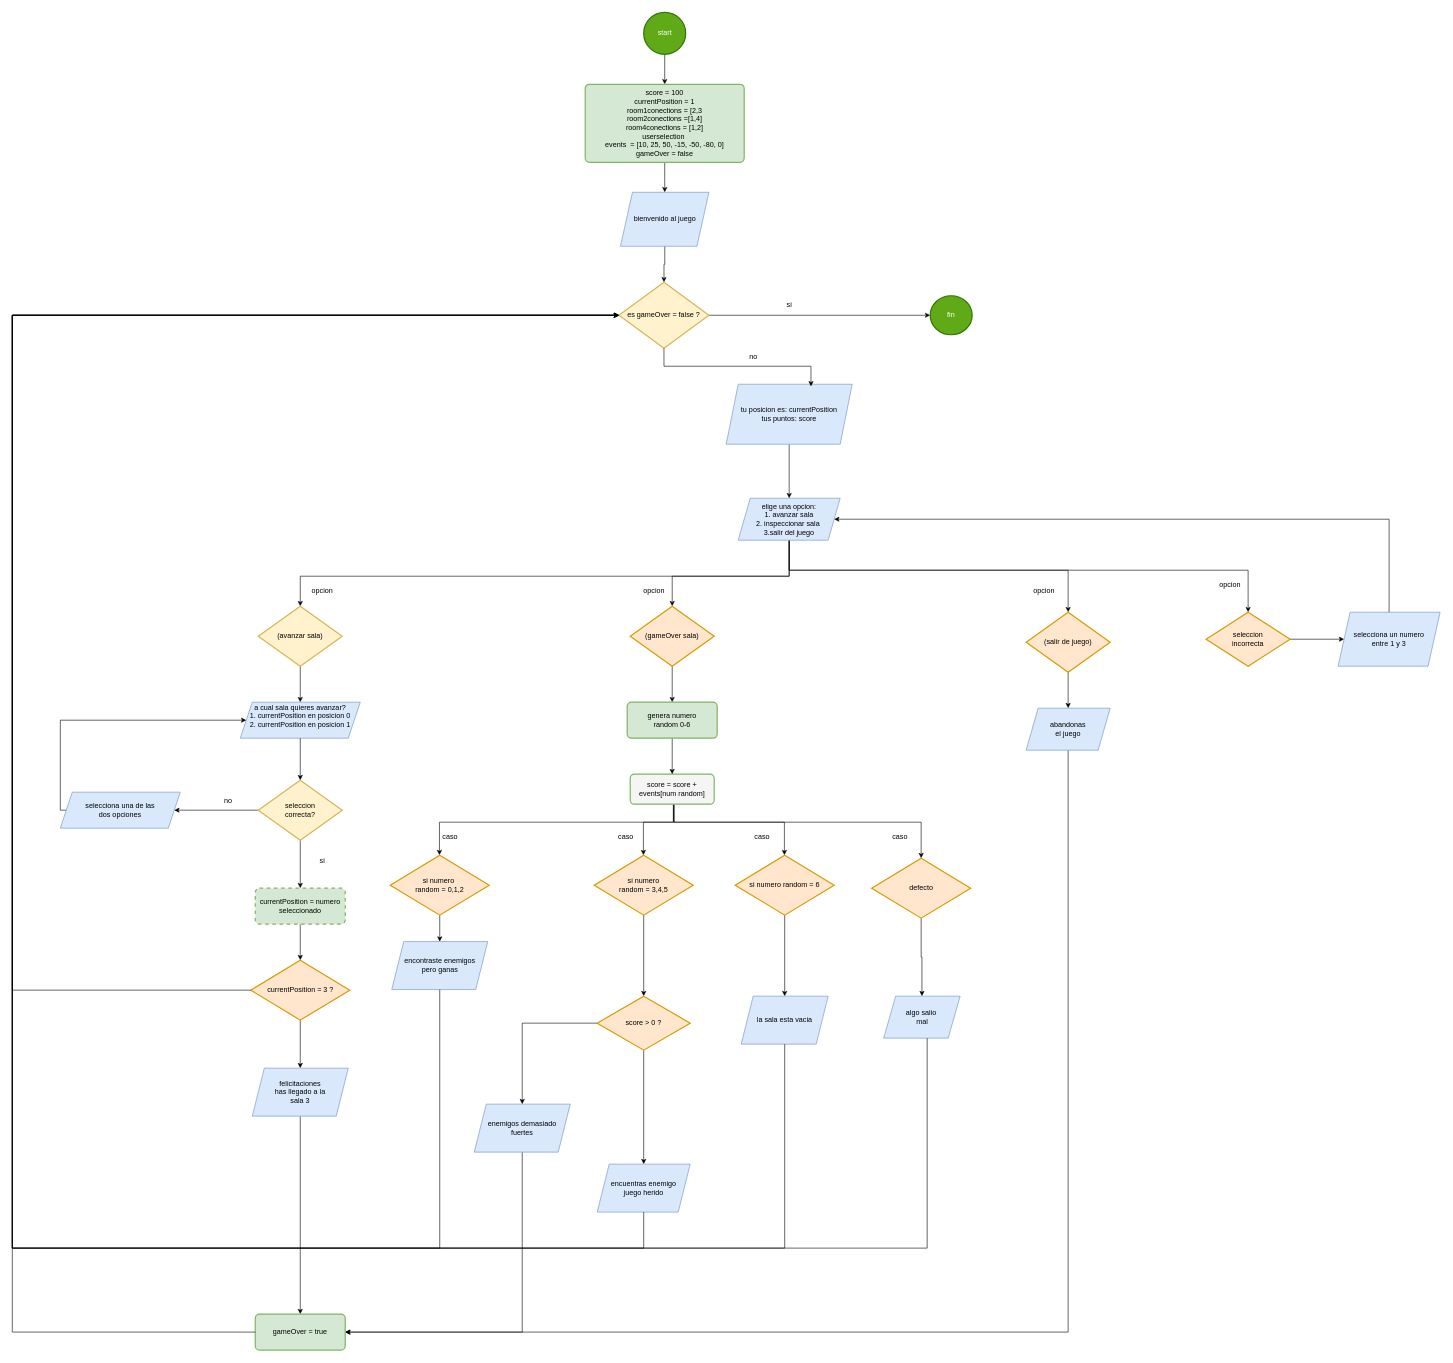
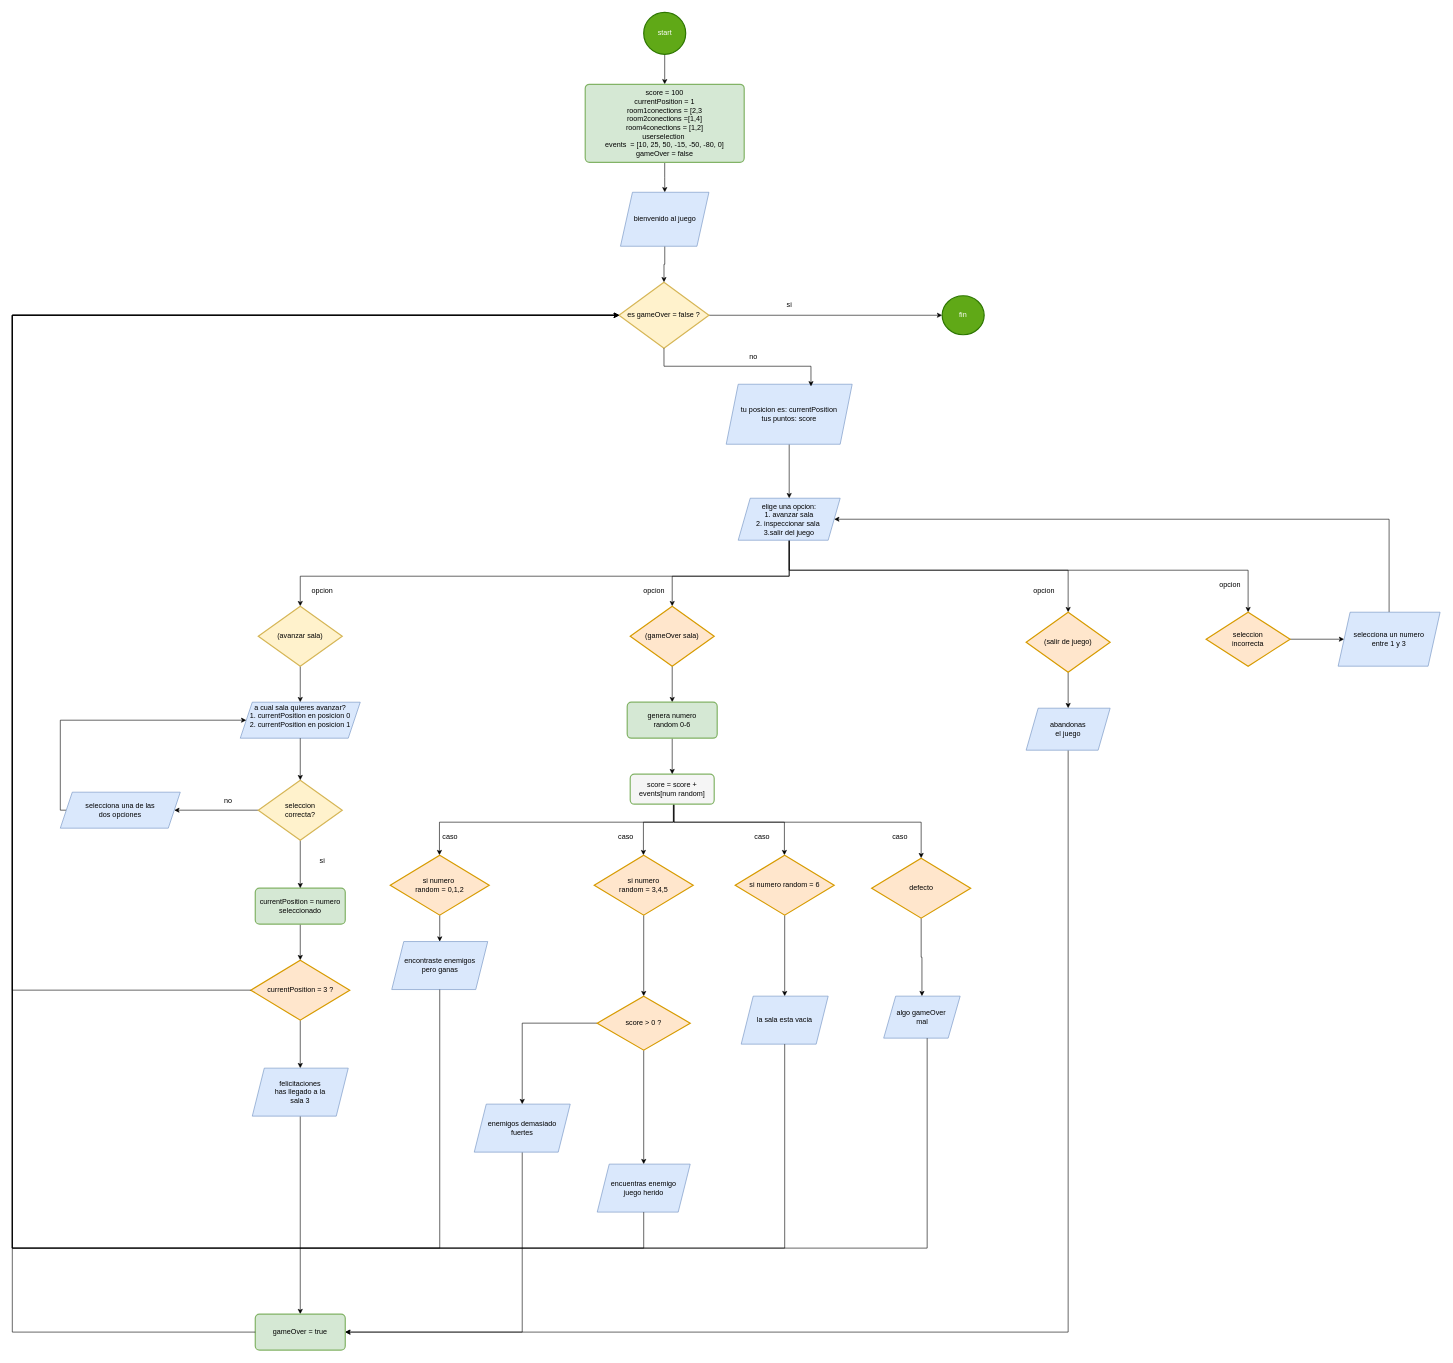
(951, 315) -> (963, 315)
(300, 906) -> (300, 906)
(923, 1017) -> (923, 1017)
